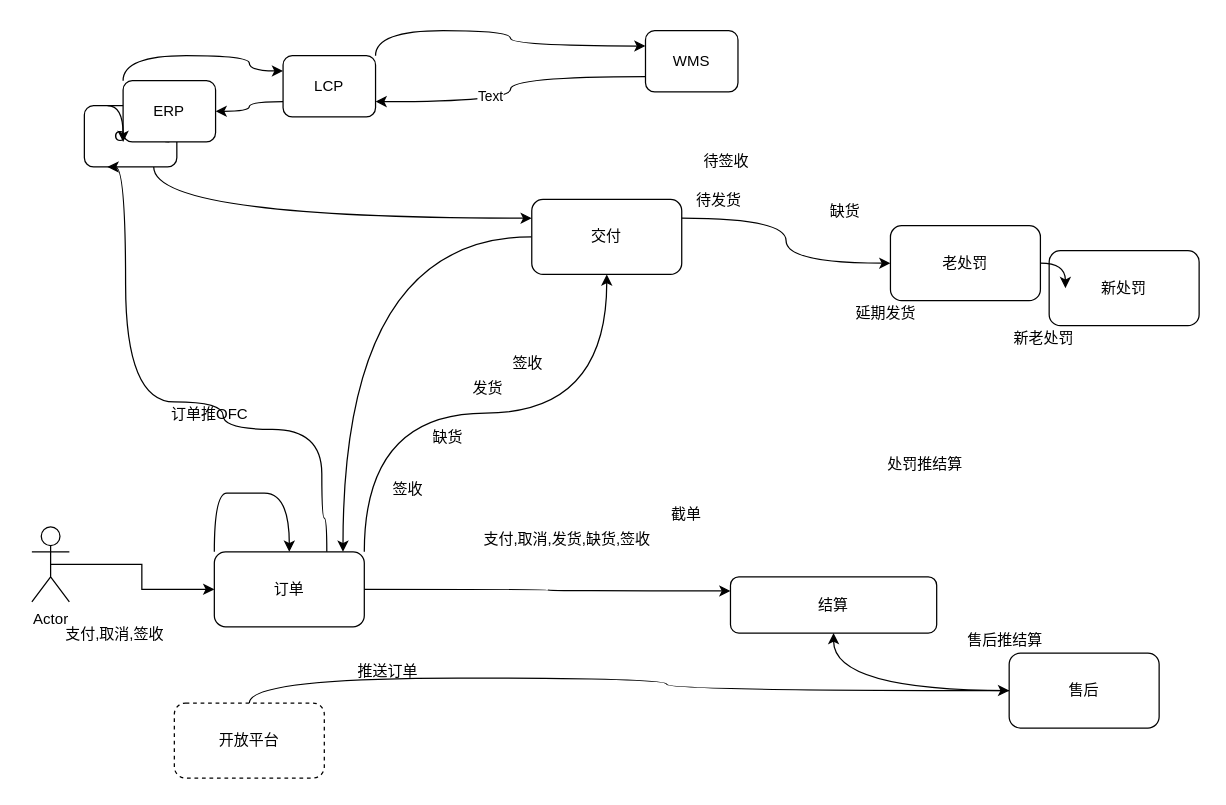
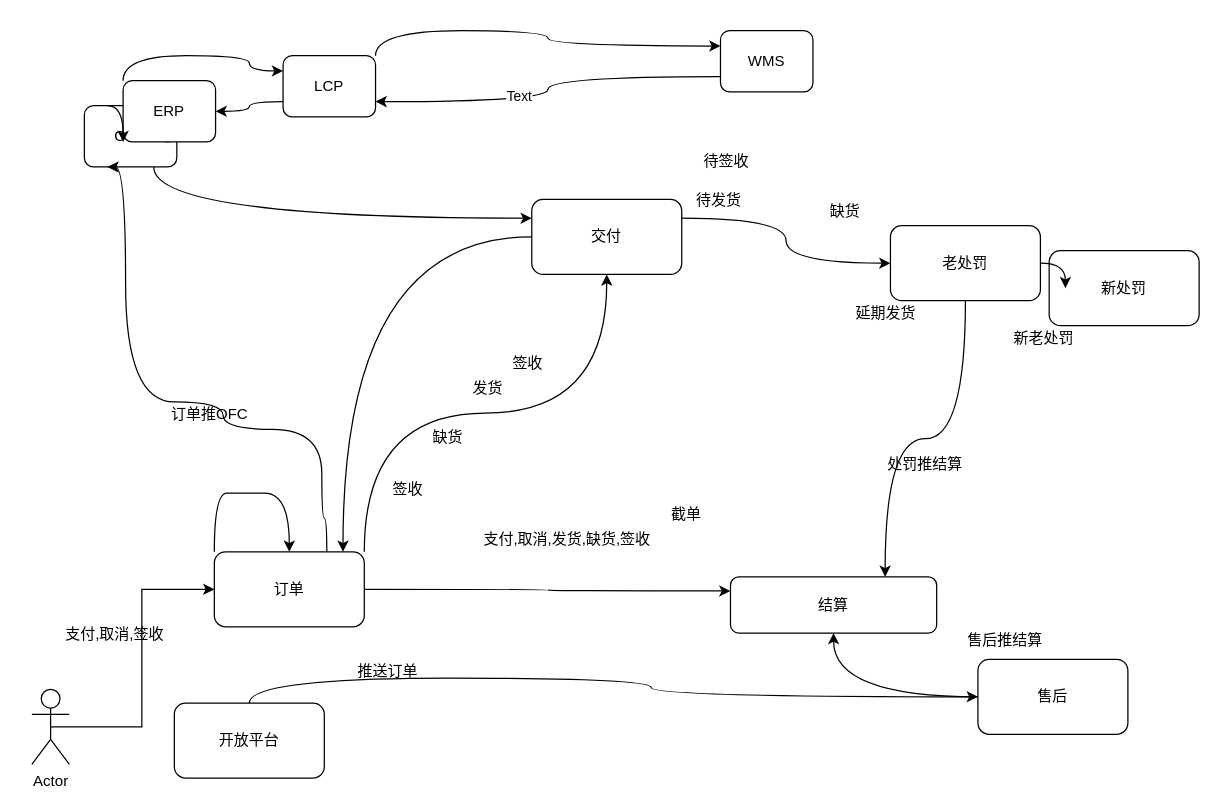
(692, 61) -> (767, 61)
none -> (930, 438)
(51, 564) -> (51, 727)
(1084, 691) -> (1053, 697)
(249, 741) -> (249, 741)
